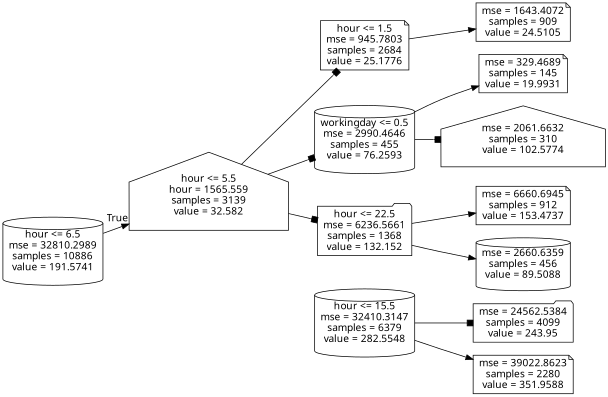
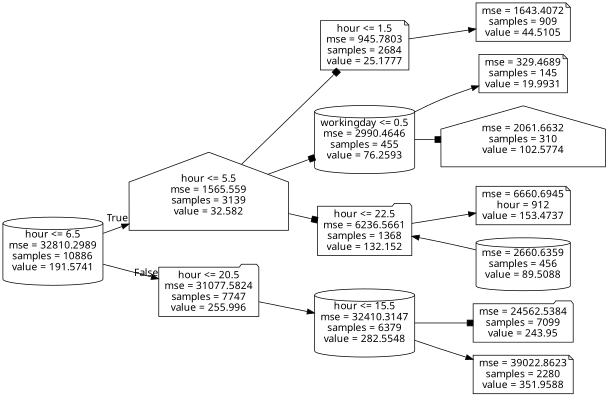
(523, 22) -> (523, 22)
(365, 45) -> (365, 45)
(209, 195) -> (209, 195)
(523, 206) -> (523, 206)
(440, 252) -> (448, 243)
none -> (209, 292)
(523, 323) -> (523, 323)
